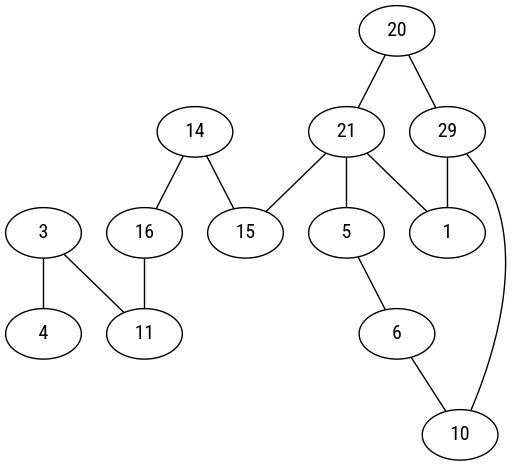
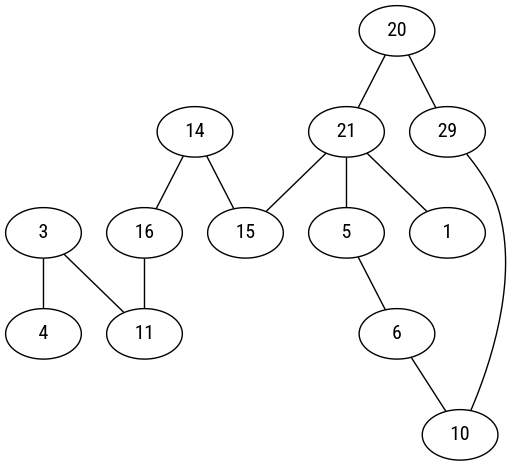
(447, 183) -> none
